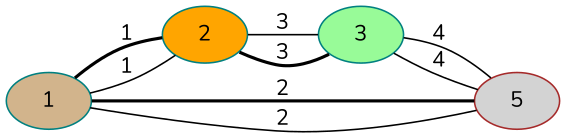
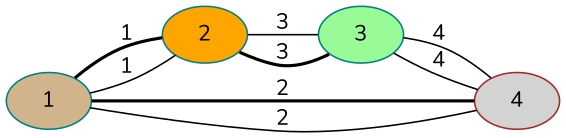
(517, 101) -> (517, 101)
